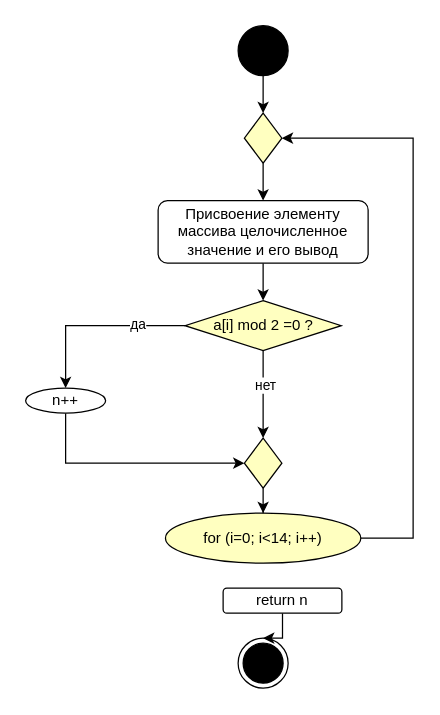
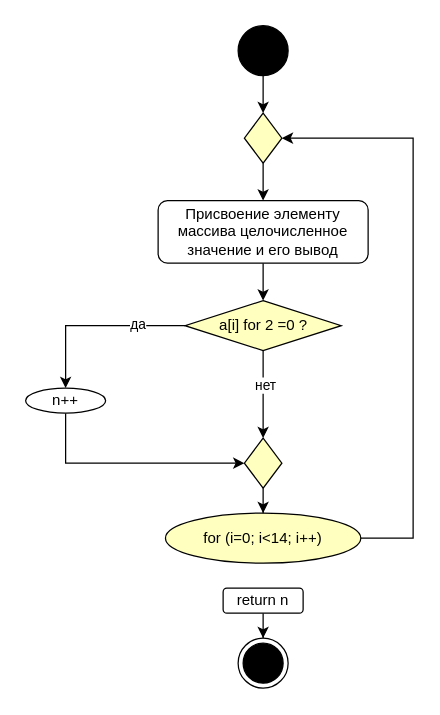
(264, 326) -> (264, 326)
(283, 601) -> (263, 601)
